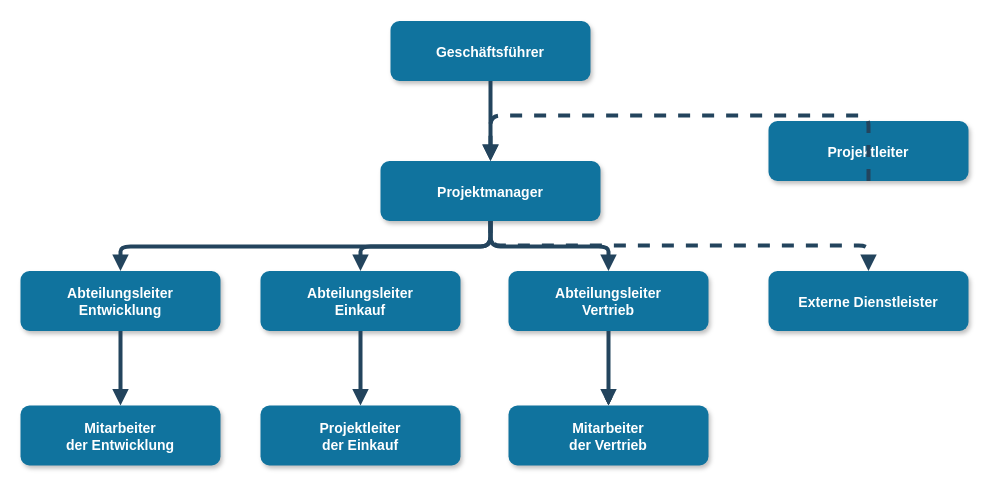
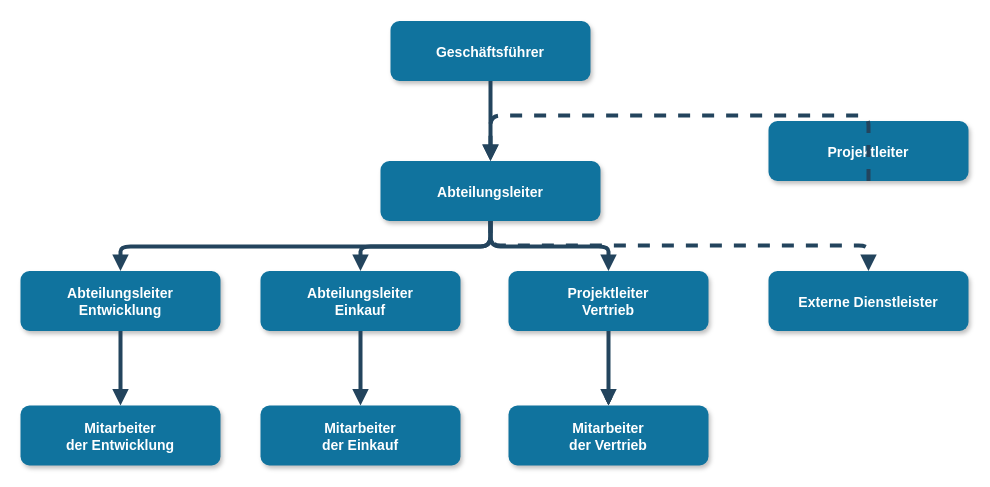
(490, 192) -> (490, 192)
(608, 293) -> (608, 293)
(360, 428) -> (360, 428)
